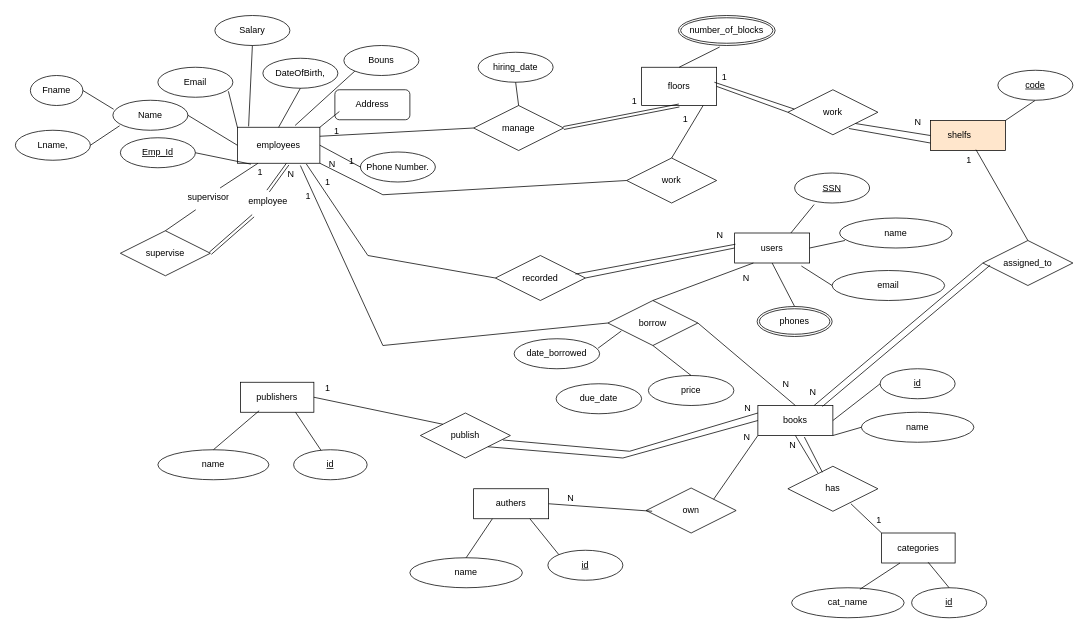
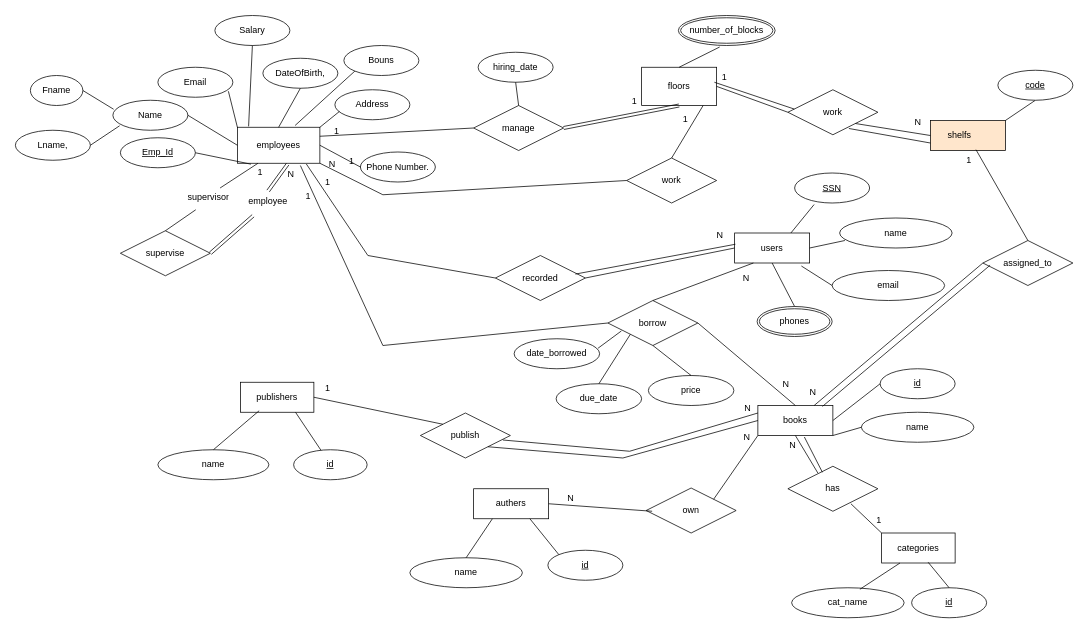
(372, 105) -> (372, 105)
none -> (615, 359)
